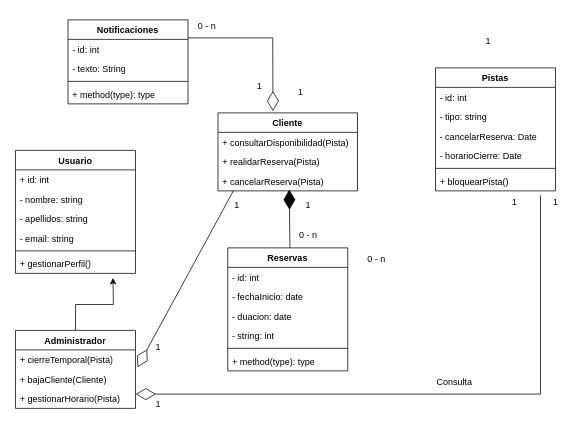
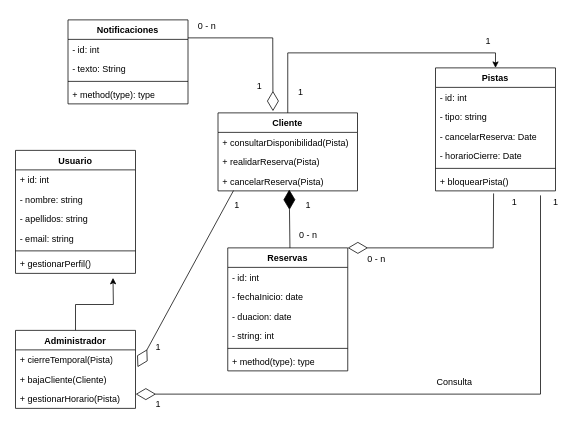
none -> (288, 83)
none -> (457, 248)
